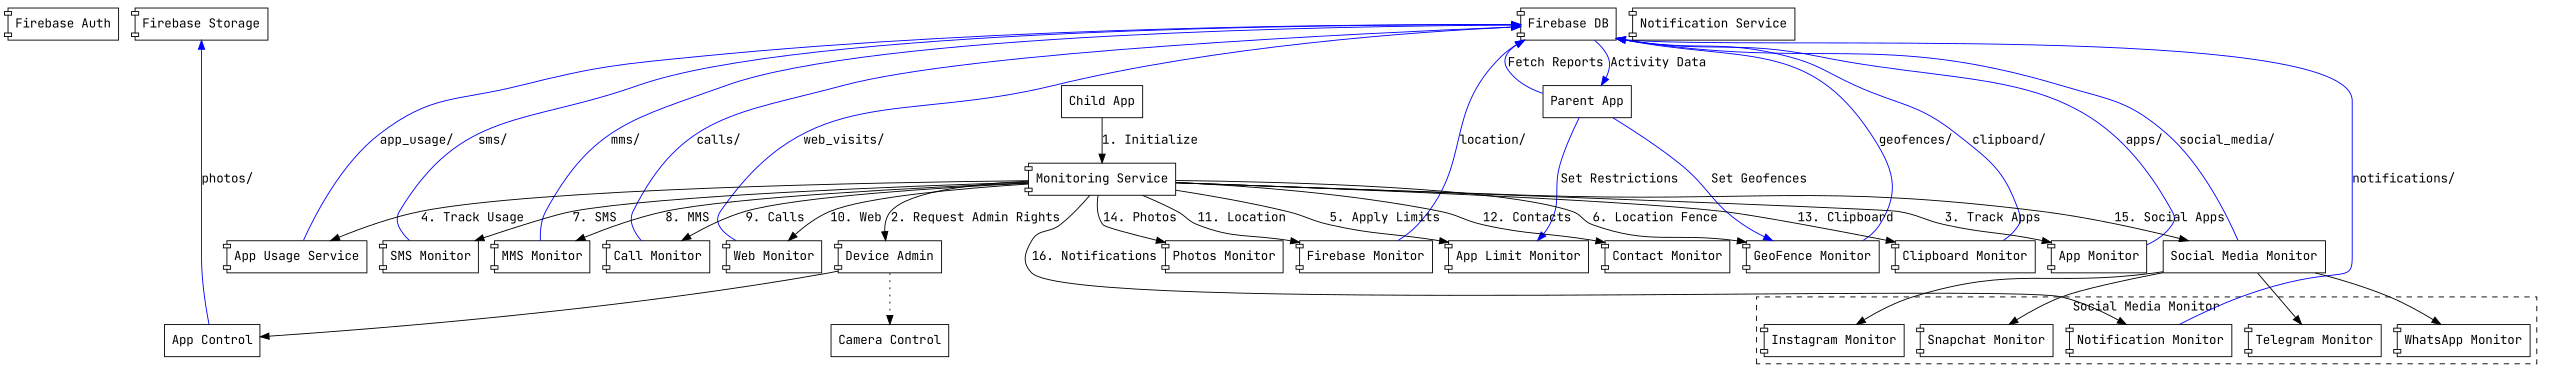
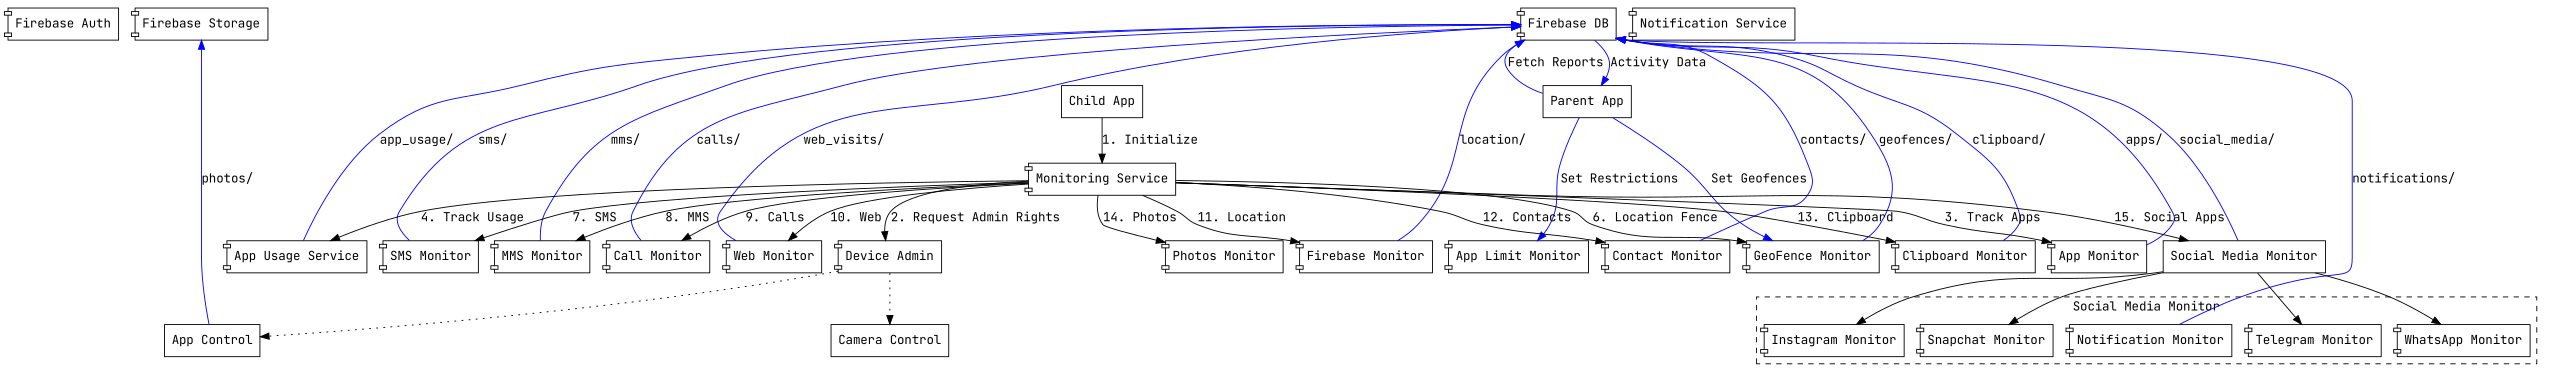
none -> (1790, 125)
(1307, 218) -> none
(1521, 295) -> none
(555, 311) -> (555, 311)
